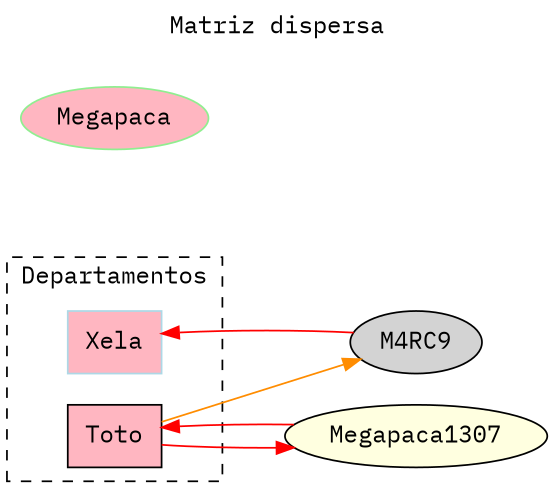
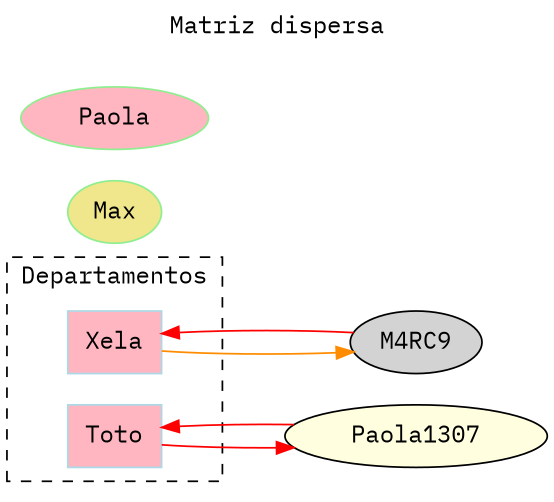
(115, 118) -> (115, 118)
none -> (115, 212)
(253, 393) -> (249, 354)
(115, 436) -> (115, 436)
(416, 436) -> (416, 436)
